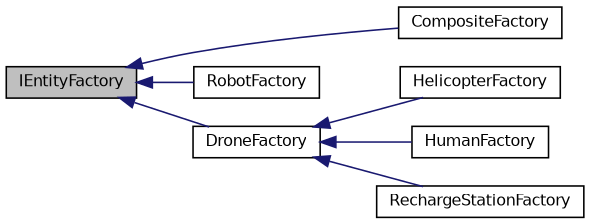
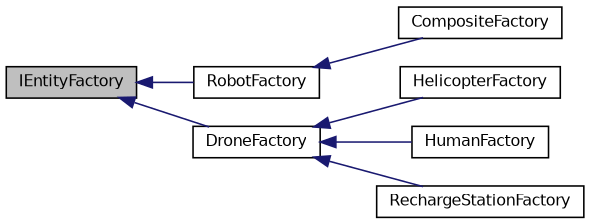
(269, 41) -> (376, 50)
